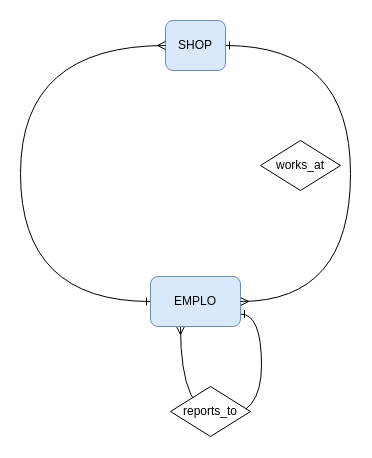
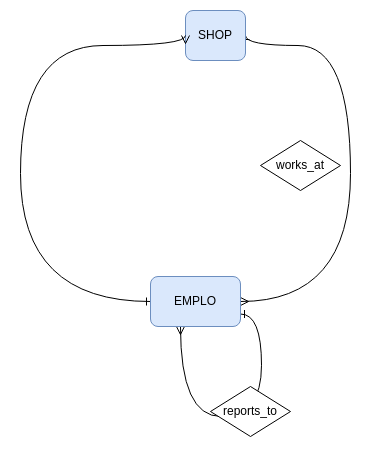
(196, 46) -> (216, 36)
(211, 412) -> (251, 412)
